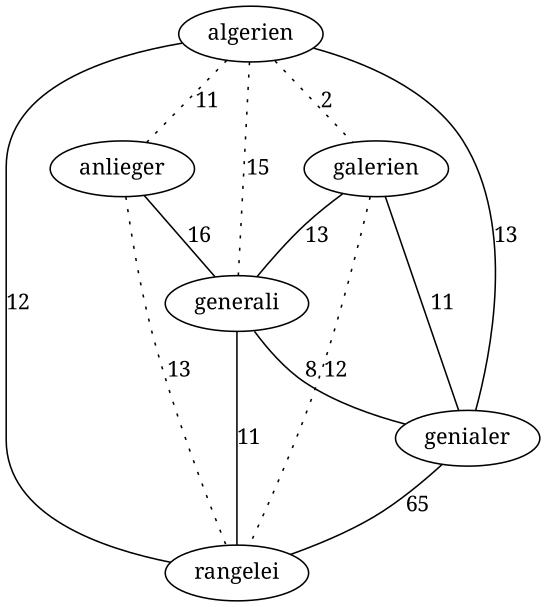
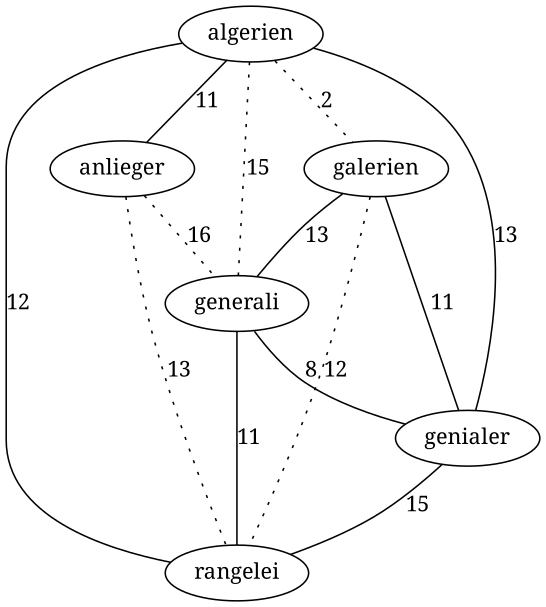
(187, 101) -> (187, 101)
(180, 236) -> (180, 236)
(418, 506) -> (418, 506)
